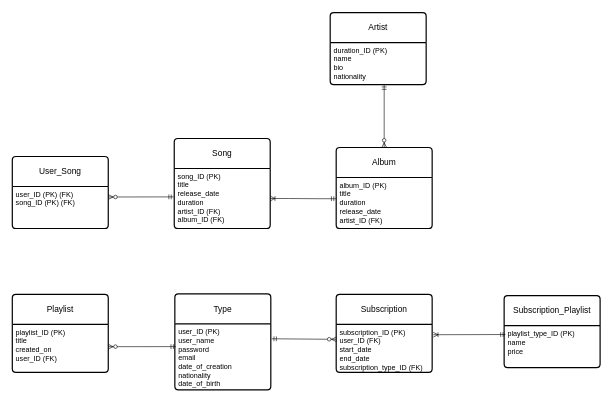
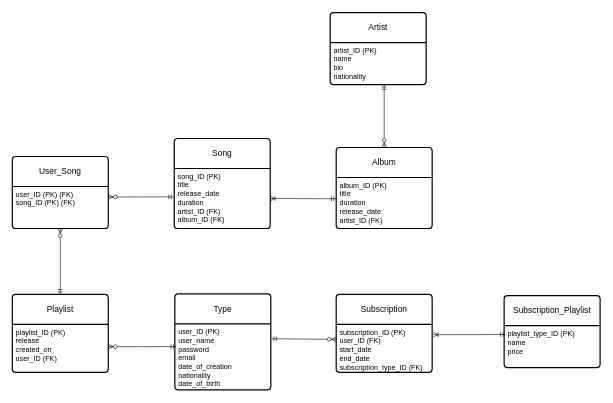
(364, 64) -> (360, 64)
none -> (60, 262)
(44, 346) -> (44, 346)
